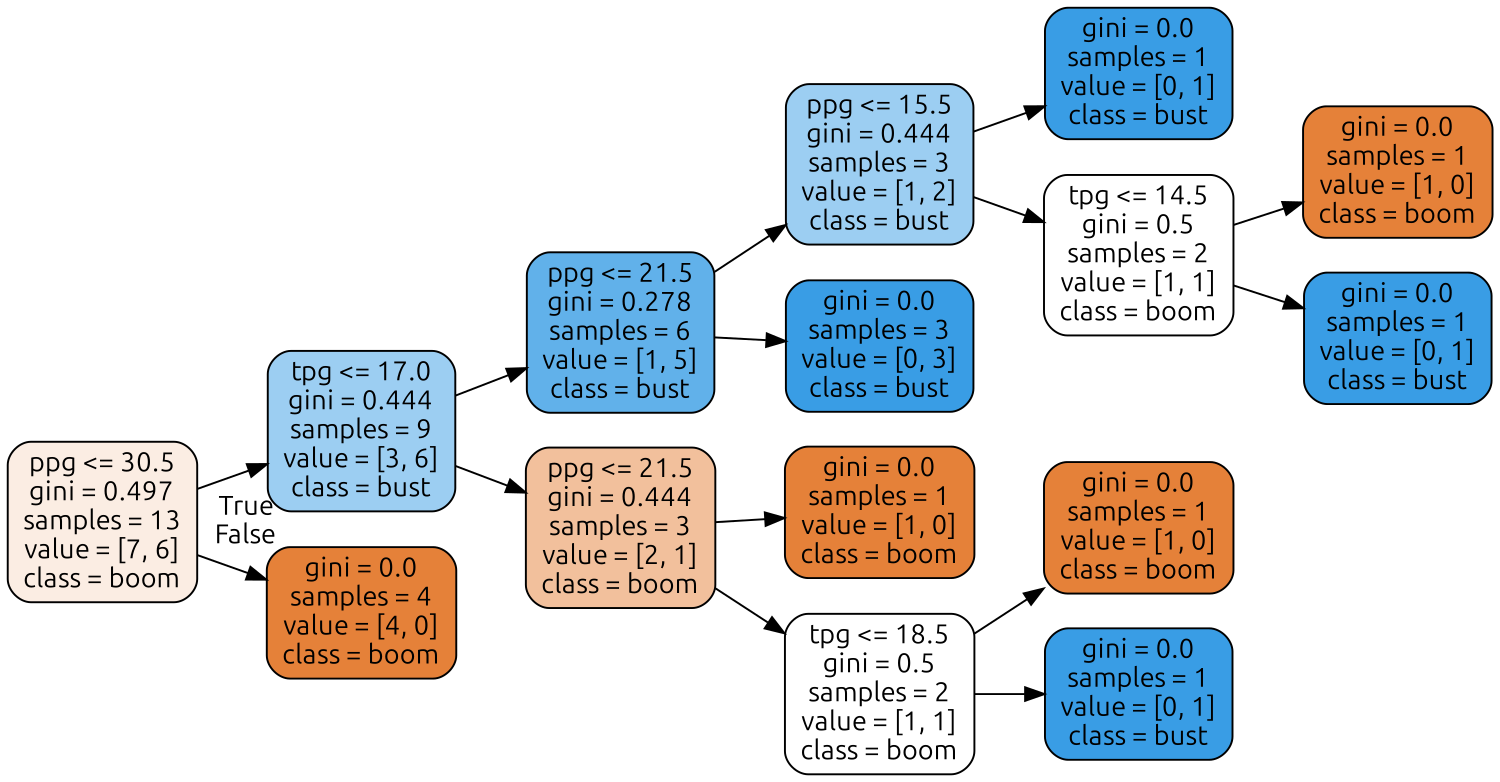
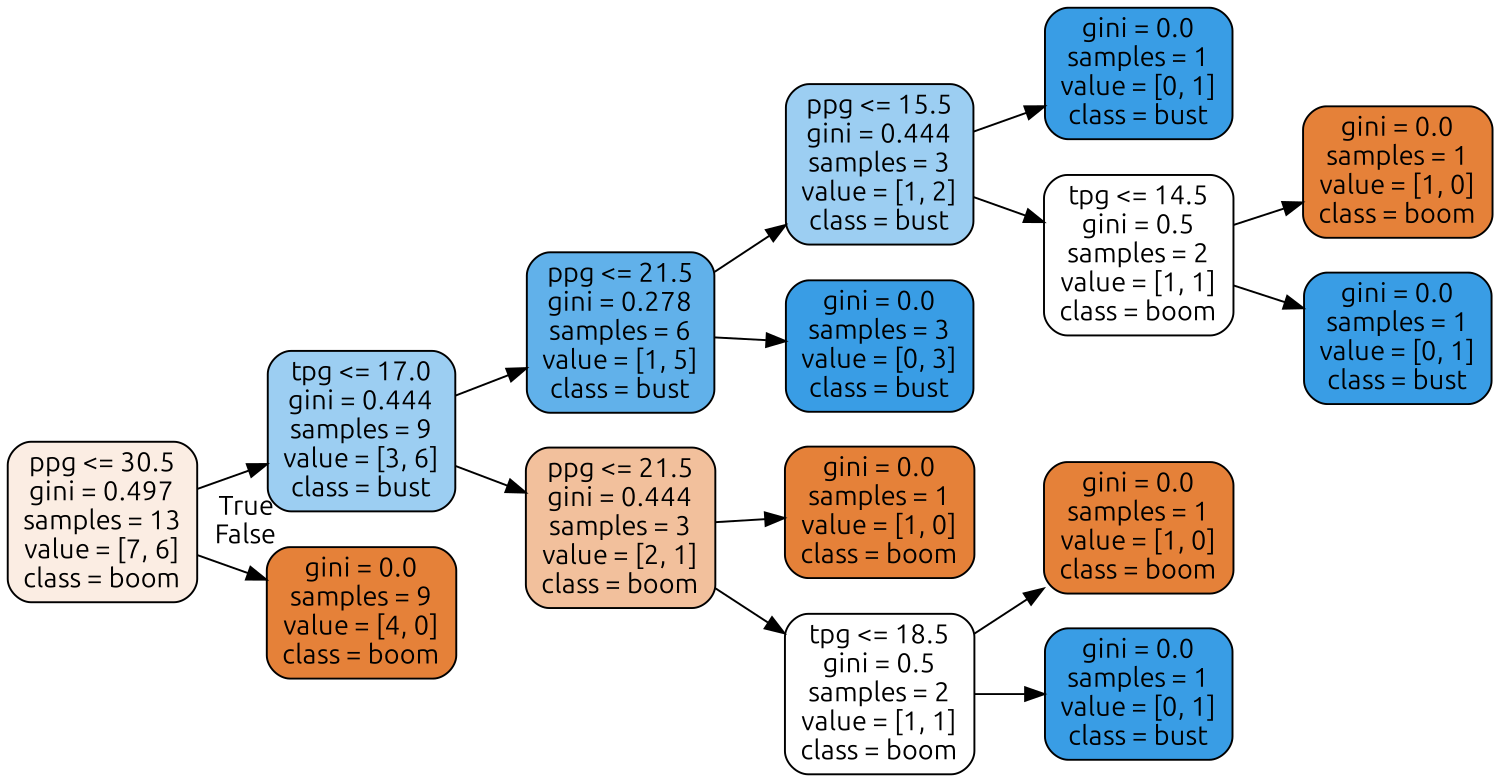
(362, 613) -> (362, 613)
